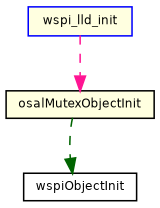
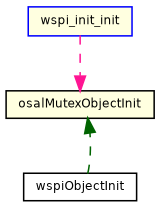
(80, 21) -> (80, 21)
(70, 138) -> (90, 153)
